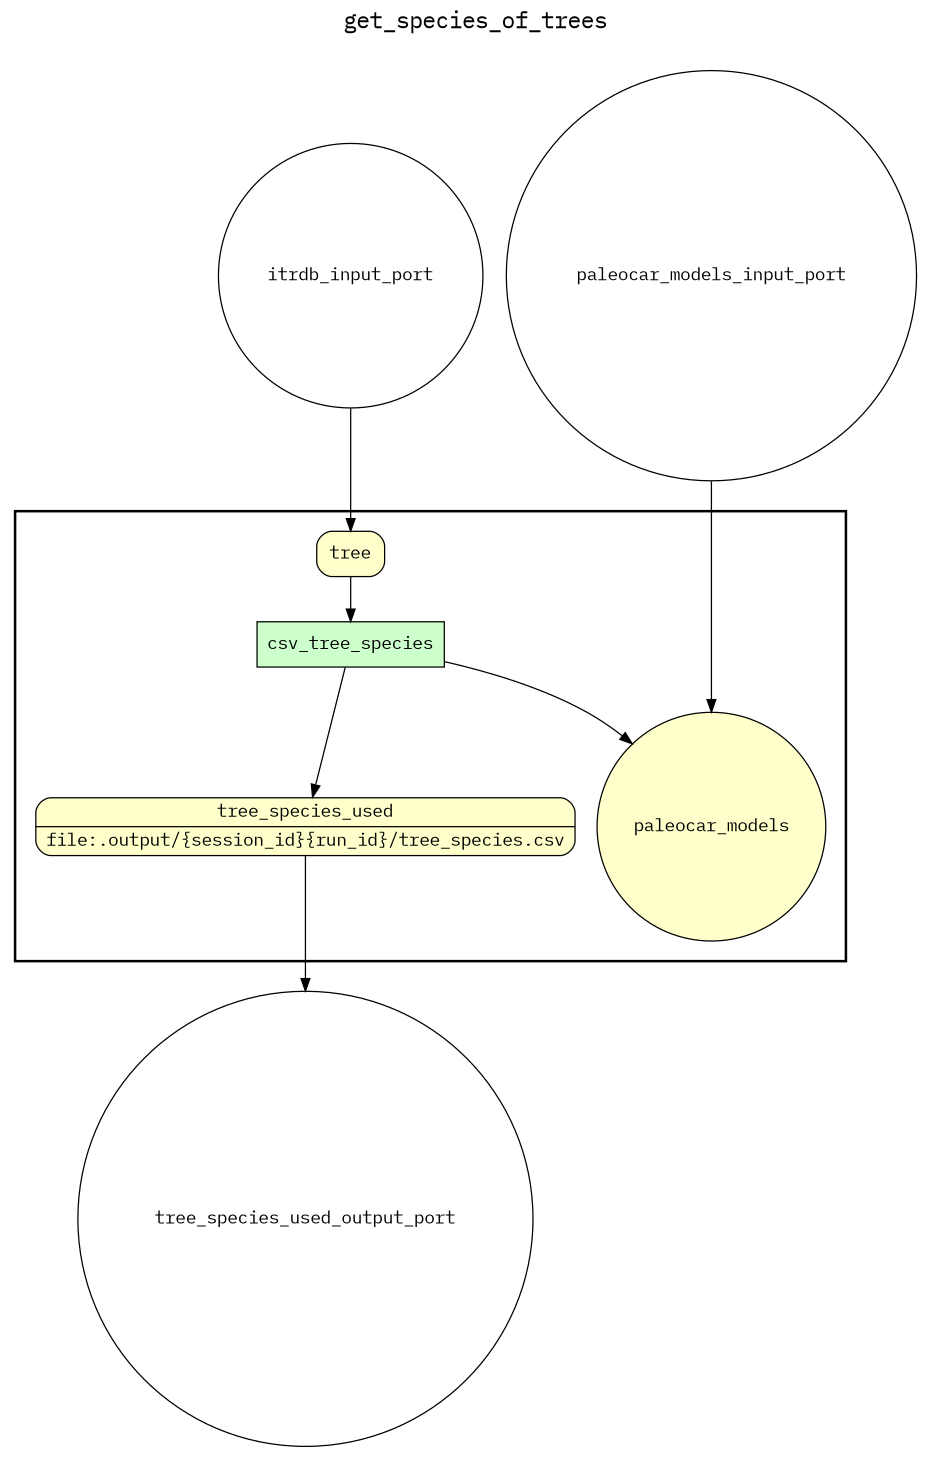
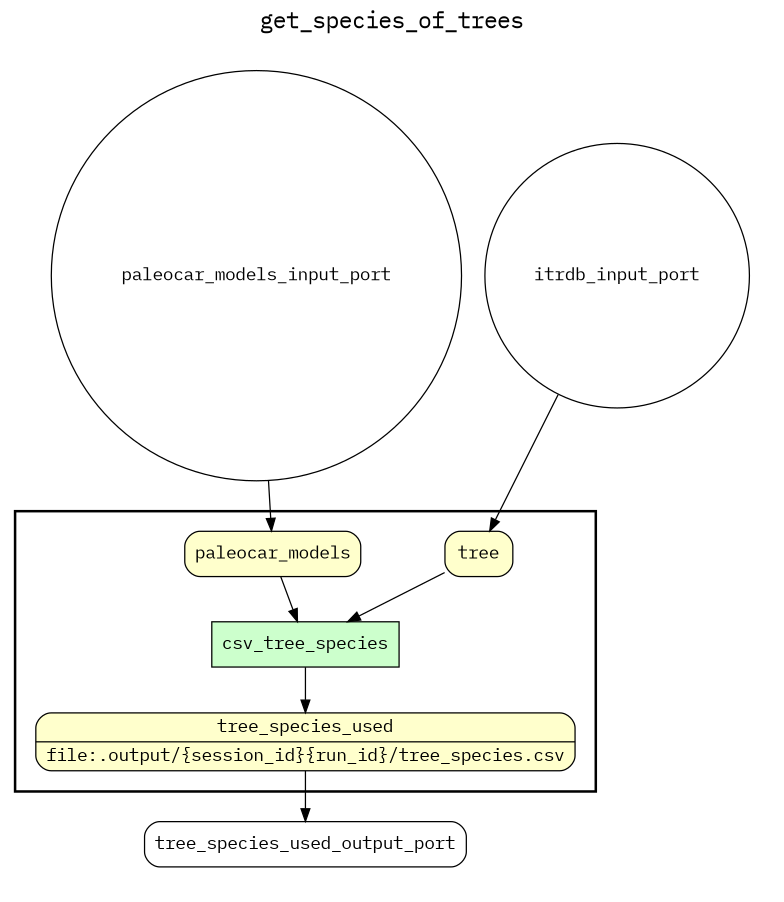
(538, 690) -> (287, 593)
(711, 827) -> (273, 554)
(305, 1219) -> (305, 844)
